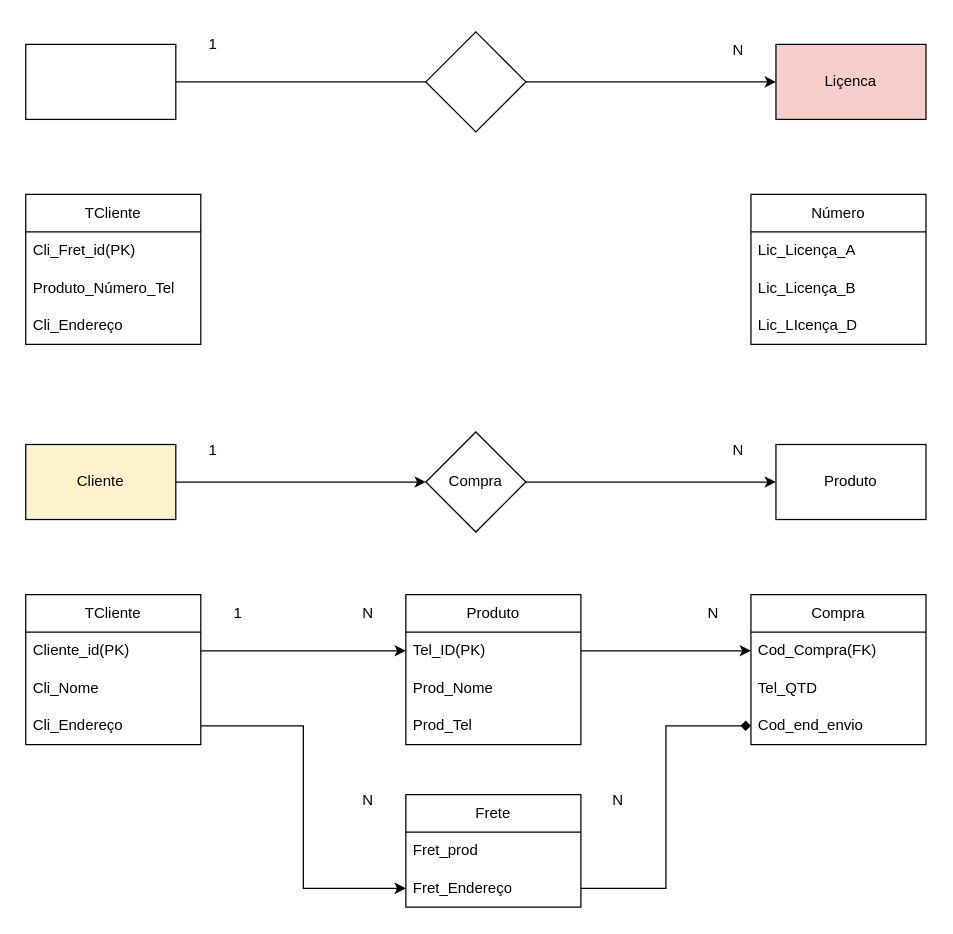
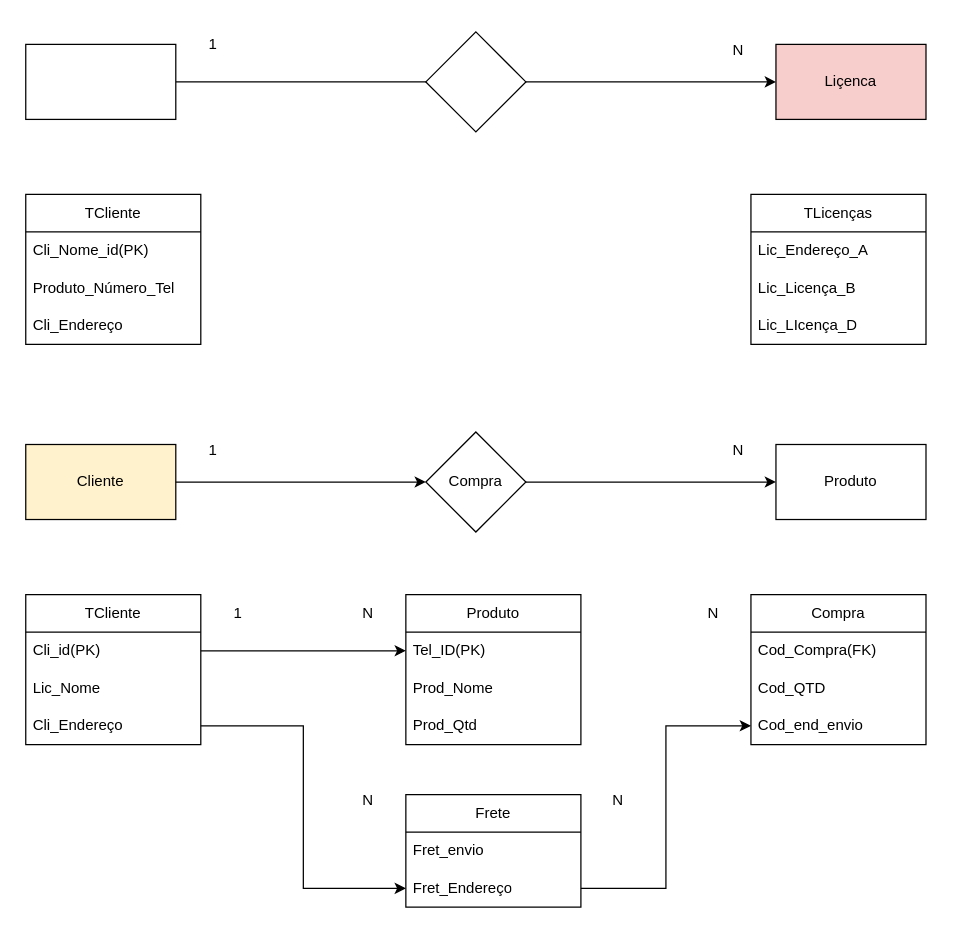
(838, 213) -> (838, 213)
(90, 251) -> (90, 251)
(809, 251) -> (815, 251)
(86, 651) -> (69, 651)
(662, 651) -> none
(63, 688) -> (65, 688)
(786, 688) -> (788, 688)
(445, 726) -> (447, 726)
(740, 726) -> (741, 726)
(451, 851) -> (453, 851)
